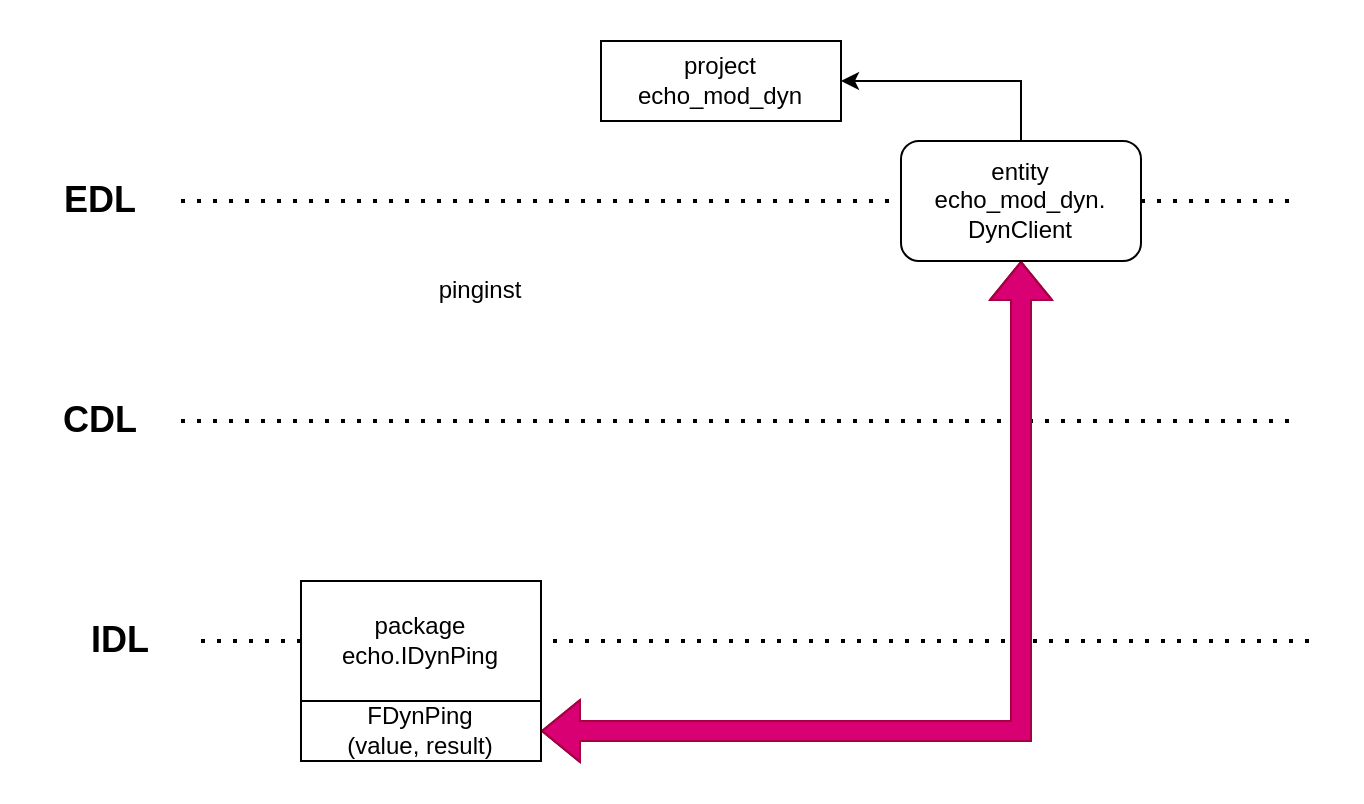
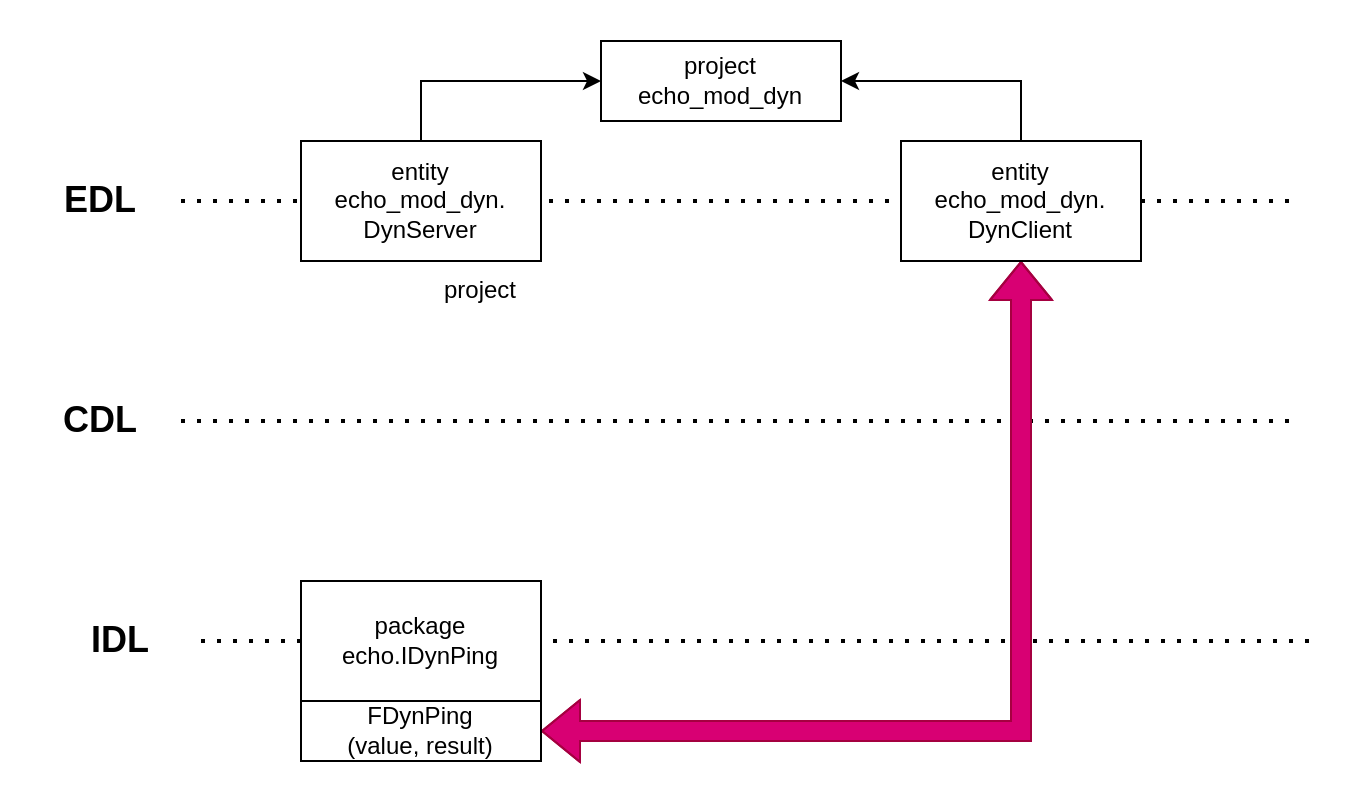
none -> (474, 81)
none -> (421, 201)
(1021, 201) -> (1021, 201)
(481, 291) -> (481, 291)
